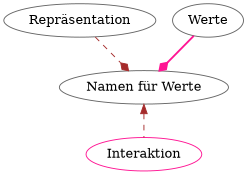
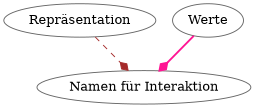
(144, 87) -> (144, 87)
(144, 154) -> none
